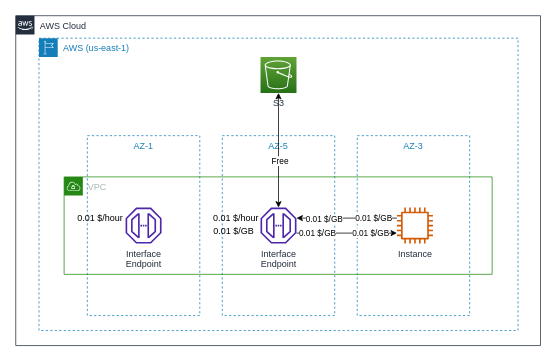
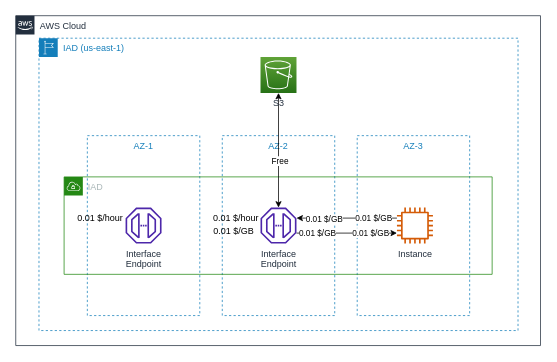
(100, 49) -> (100, 49)
(278, 146) -> (278, 146)
(96, 187) -> (96, 187)
